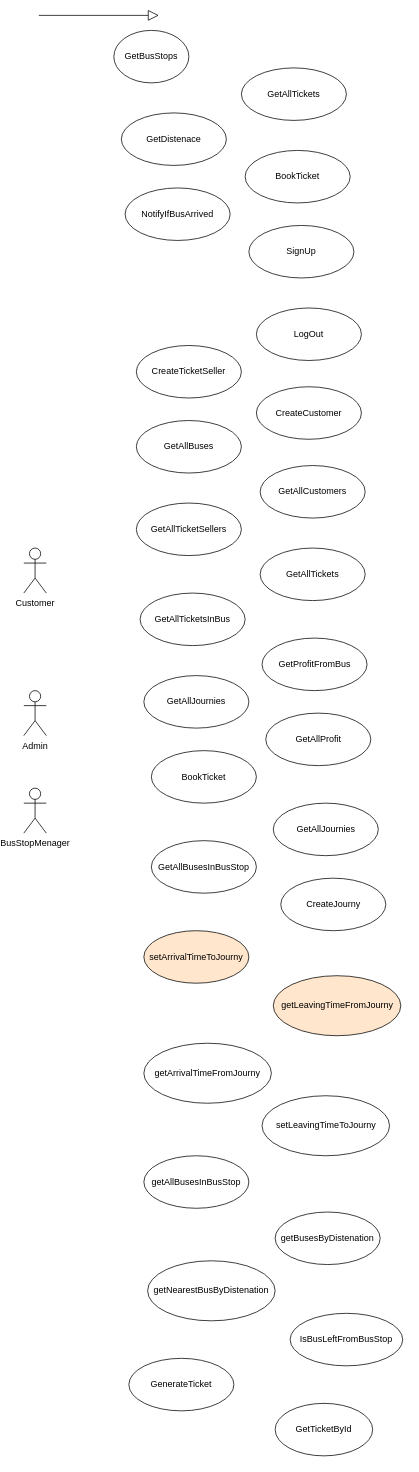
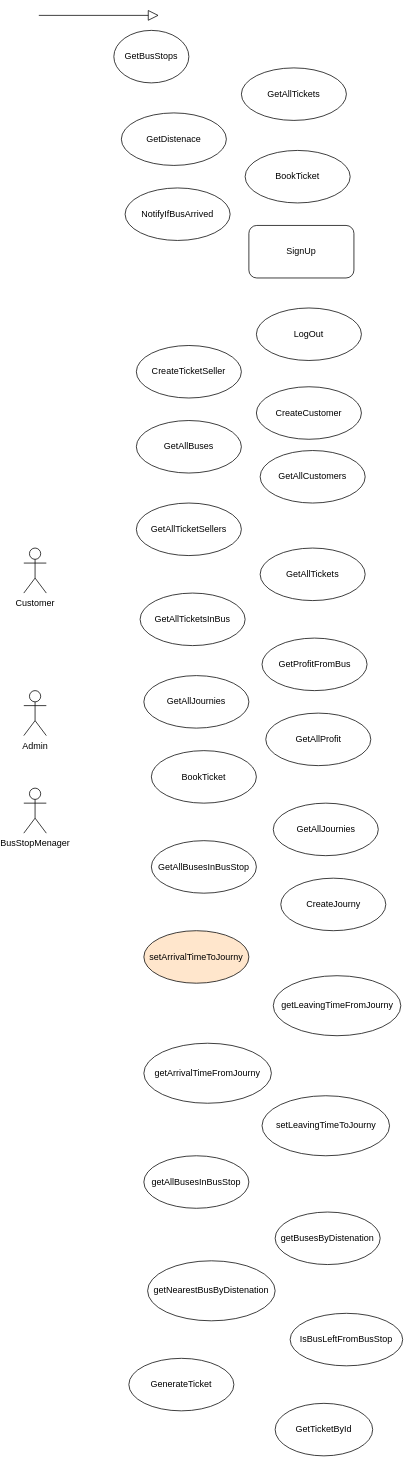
(301, 252) -> (301, 252)
(312, 492) -> (312, 477)
(337, 1005) -> (337, 1005)
